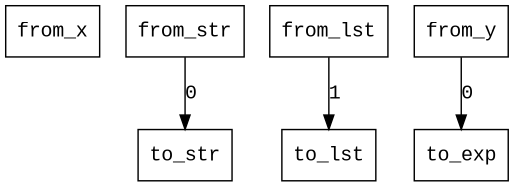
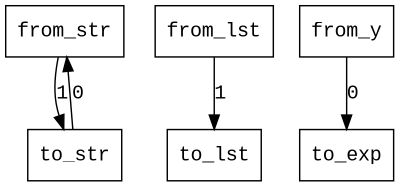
(53, 31) -> none
(191, 93) -> (63, 93)
none -> (71, 100)
